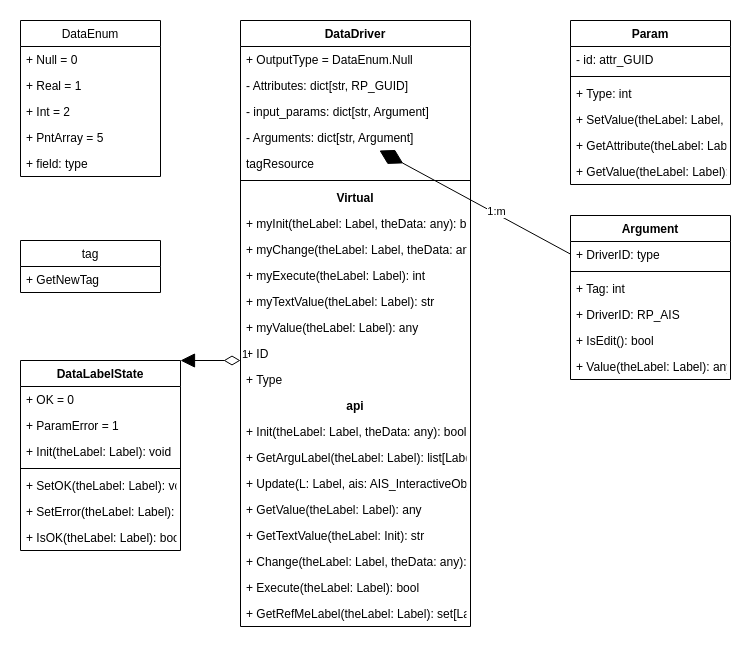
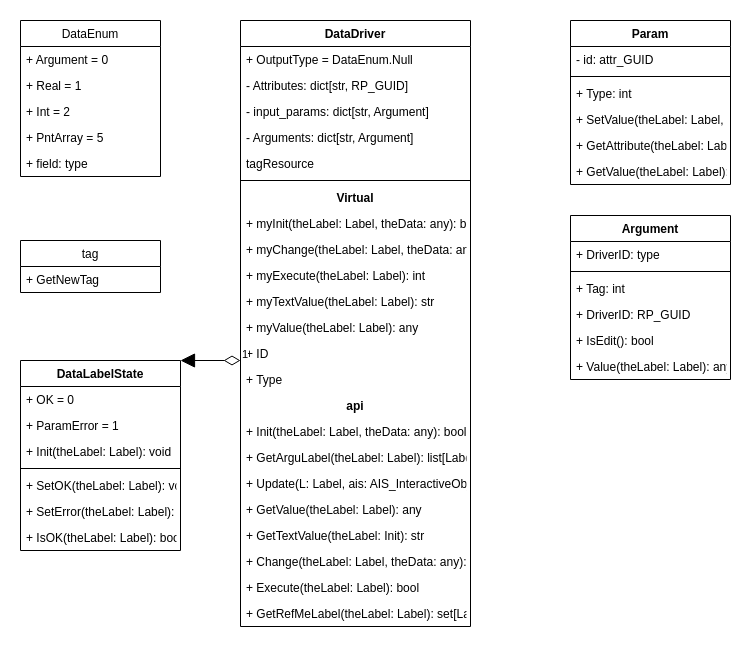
(52, 60) -> (68, 60)
(485, 208) -> none
(630, 315) -> (634, 315)
